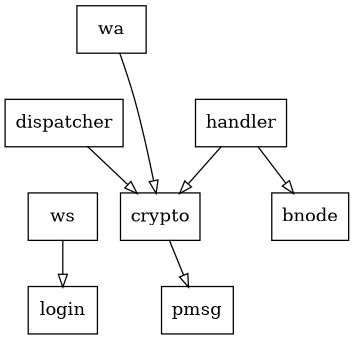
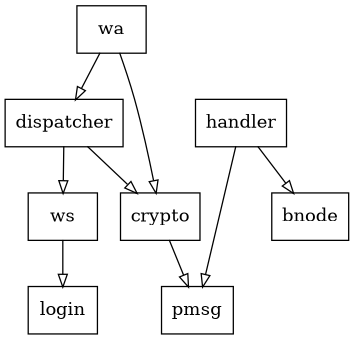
none -> (91, 71)
none -> (64, 164)
(205, 165) -> (221, 210)
